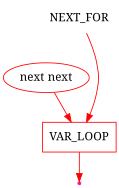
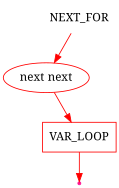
(98, 74) -> (65, 44)
